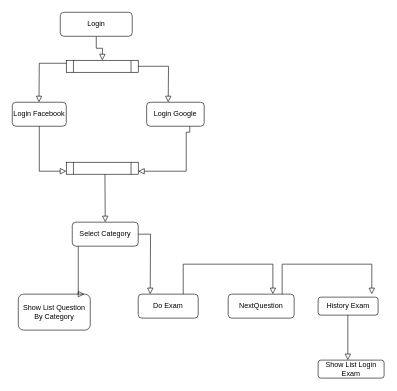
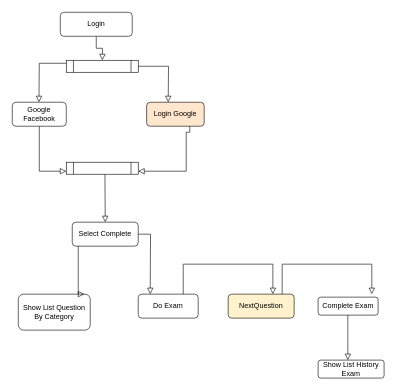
(39, 114) -> (39, 114)
(176, 114) -> (176, 114)
(105, 234) -> (105, 234)
(261, 306) -> (261, 306)
(348, 306) -> (348, 306)
(351, 369) -> (351, 369)
